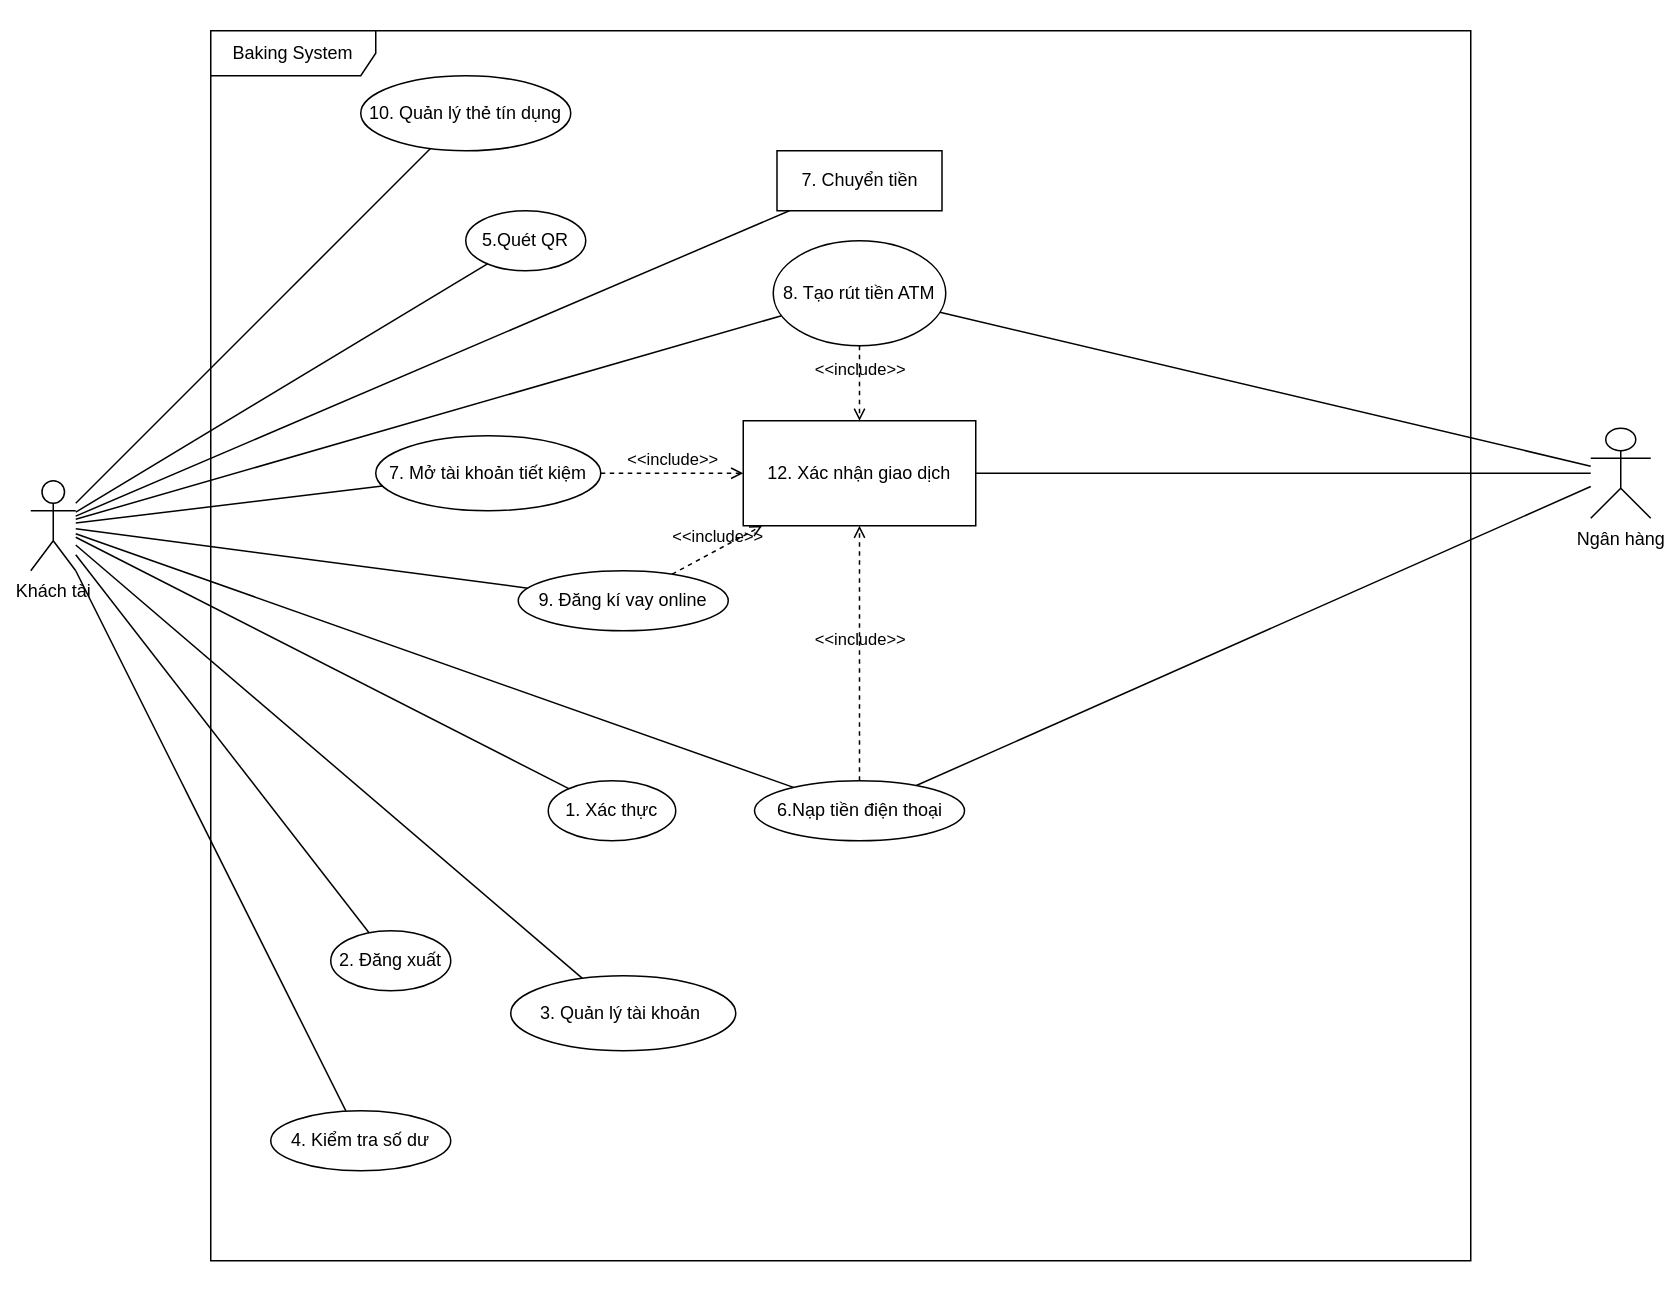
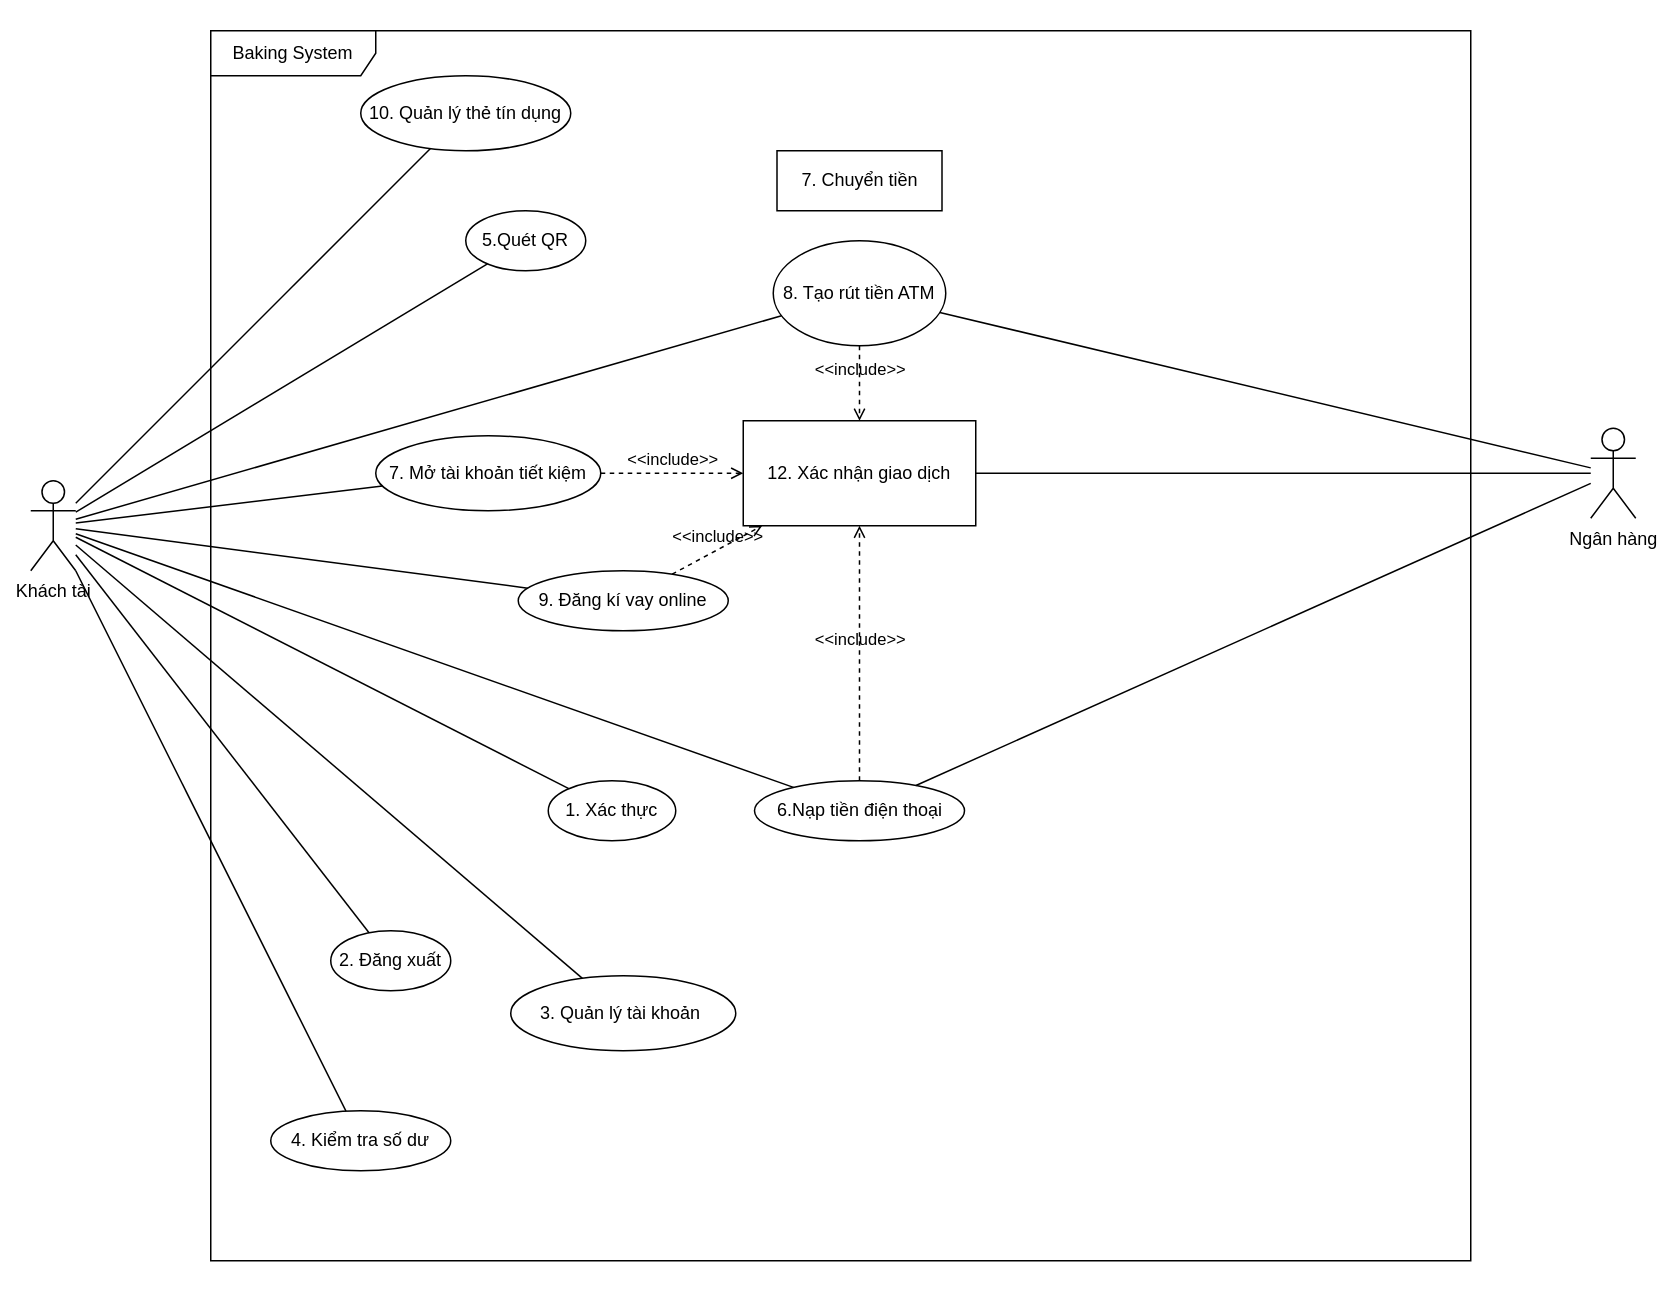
(432, 364) -> none
(1621, 473) -> (1613, 473)
